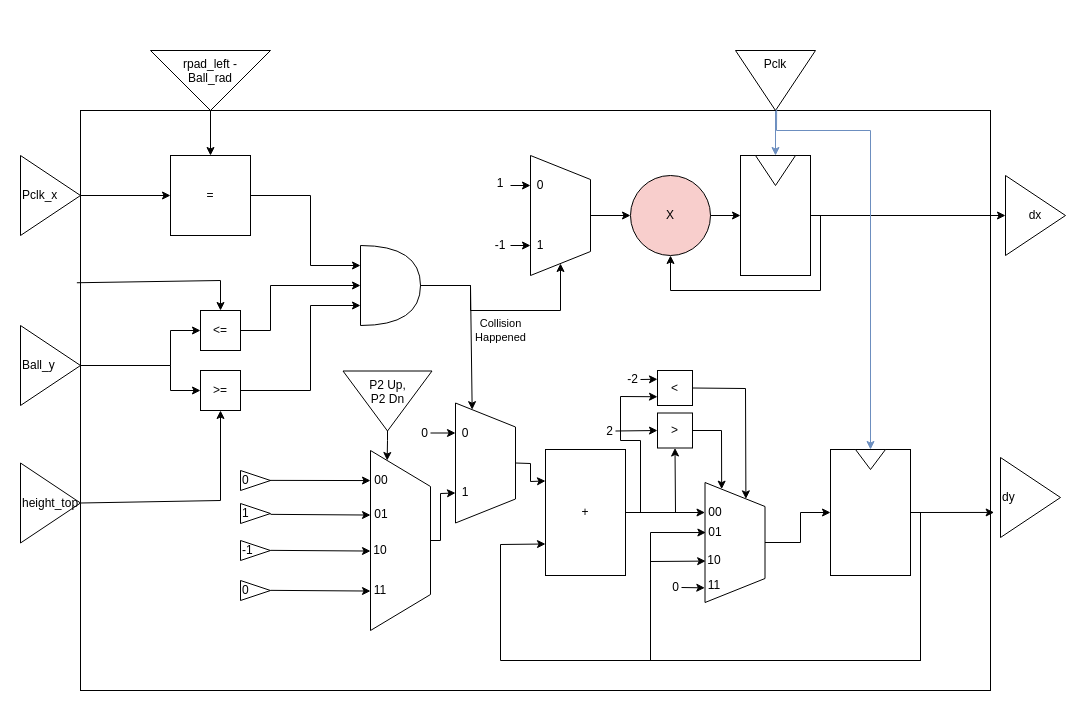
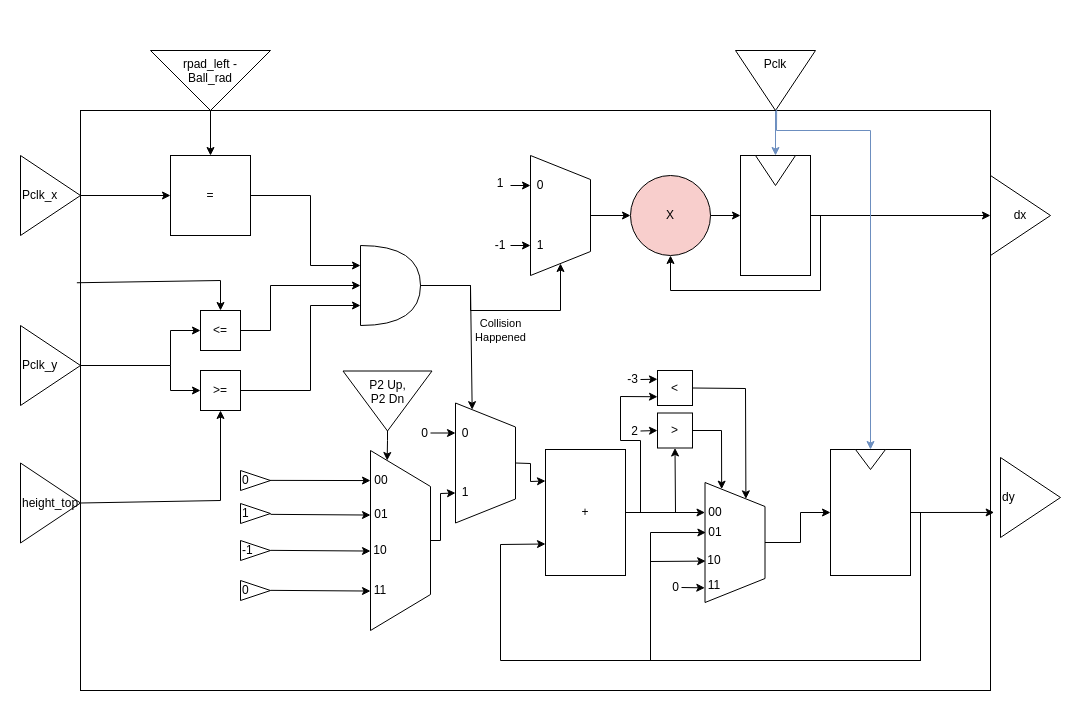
(1036, 216) -> (1021, 216)
(40, 366) -> (41, 366)
(632, 380) -> (632, 380)
(596, 431) -> (621, 431)
